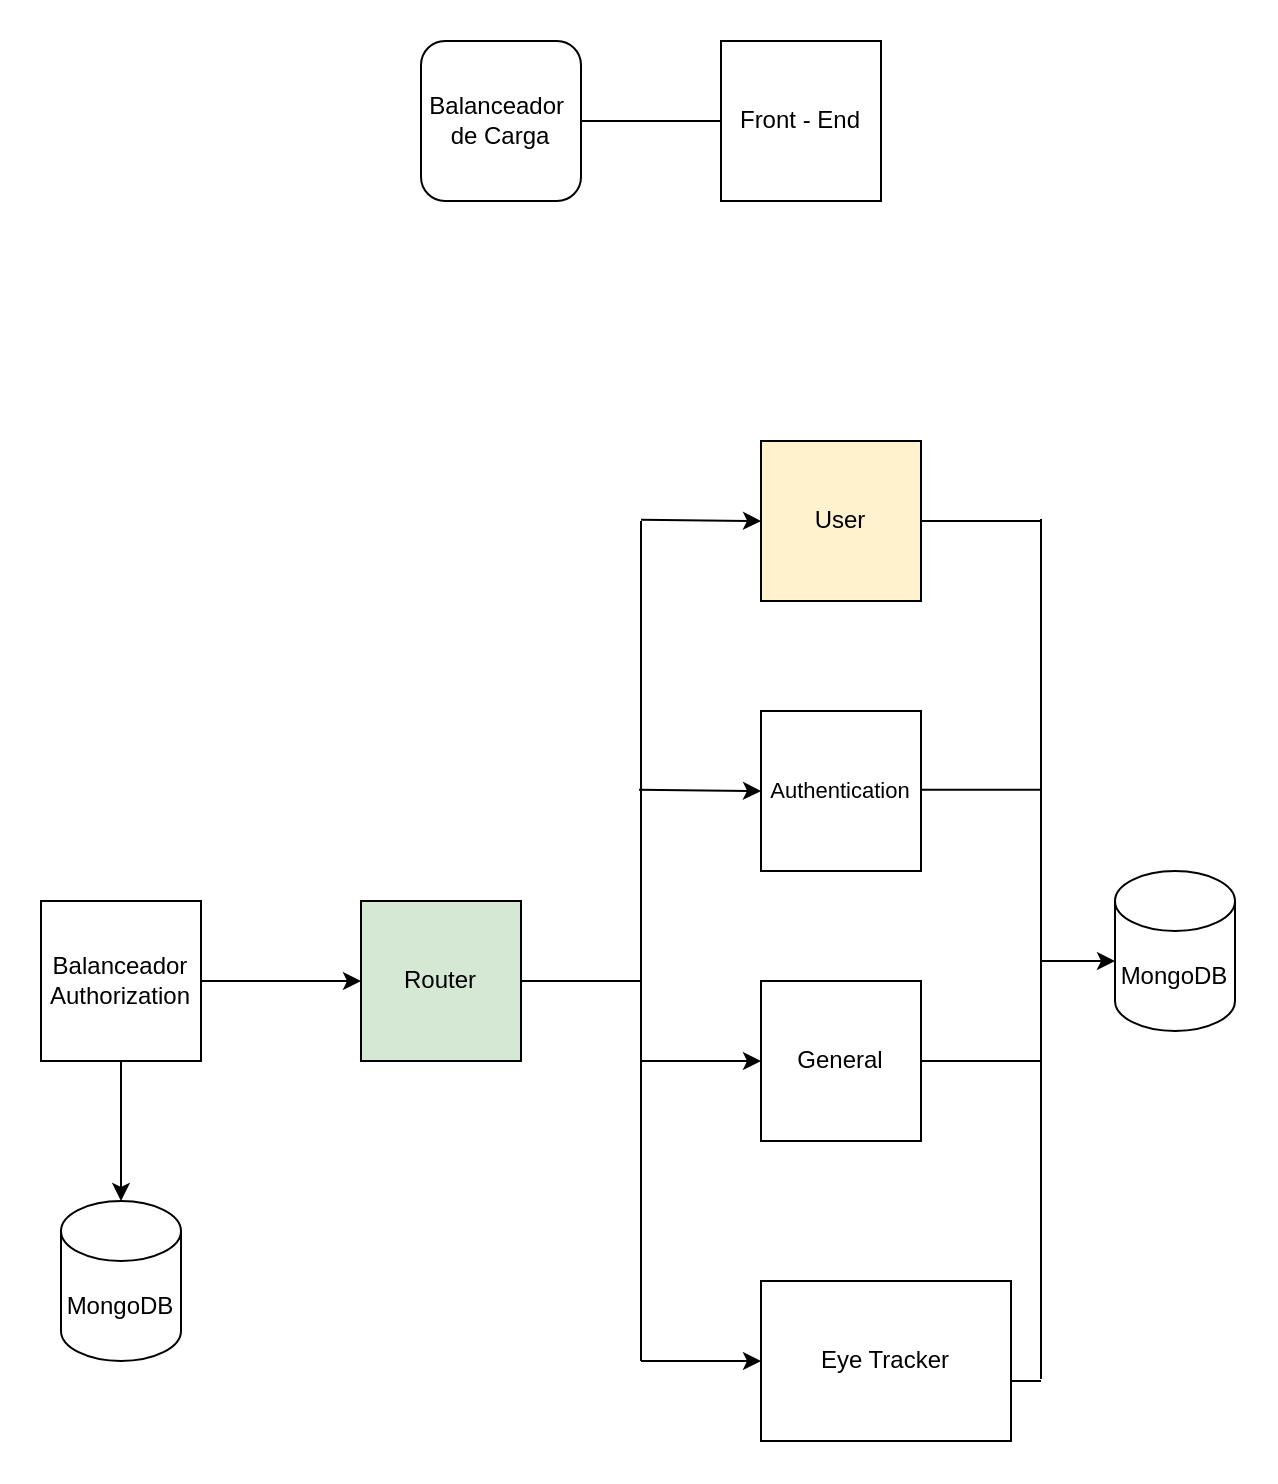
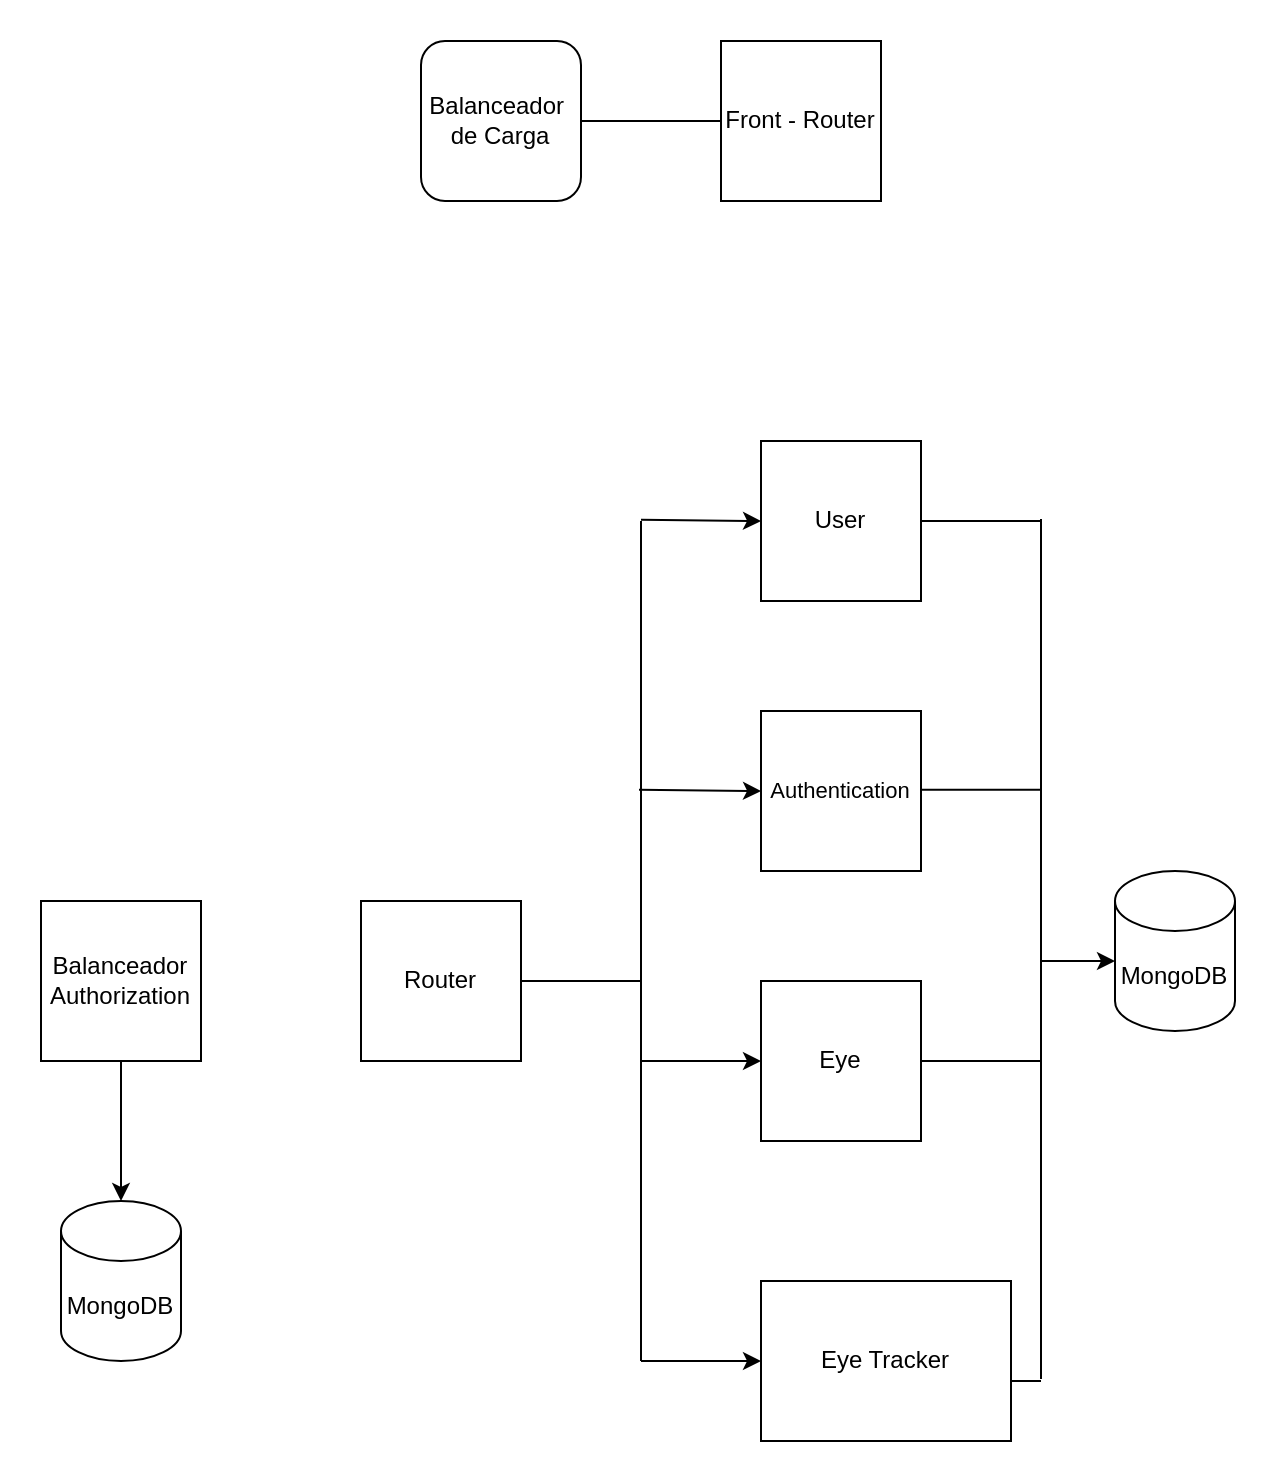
(801, 121) -> (801, 121)
(841, 521) -> (841, 521)
(274, 981) -> none
(441, 981) -> (441, 981)
(841, 1061) -> (841, 1061)
